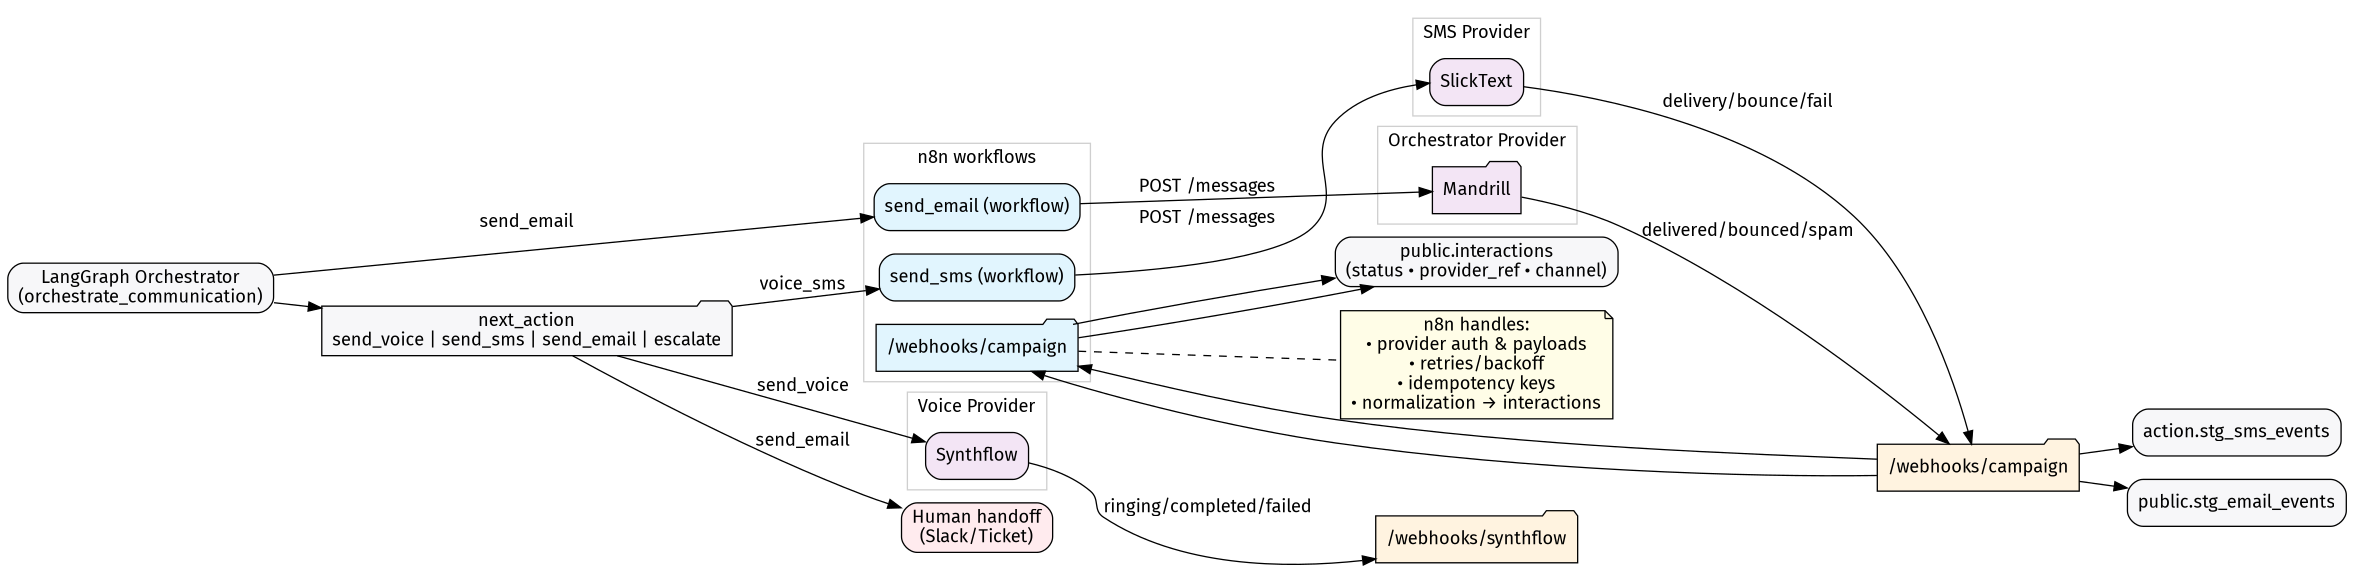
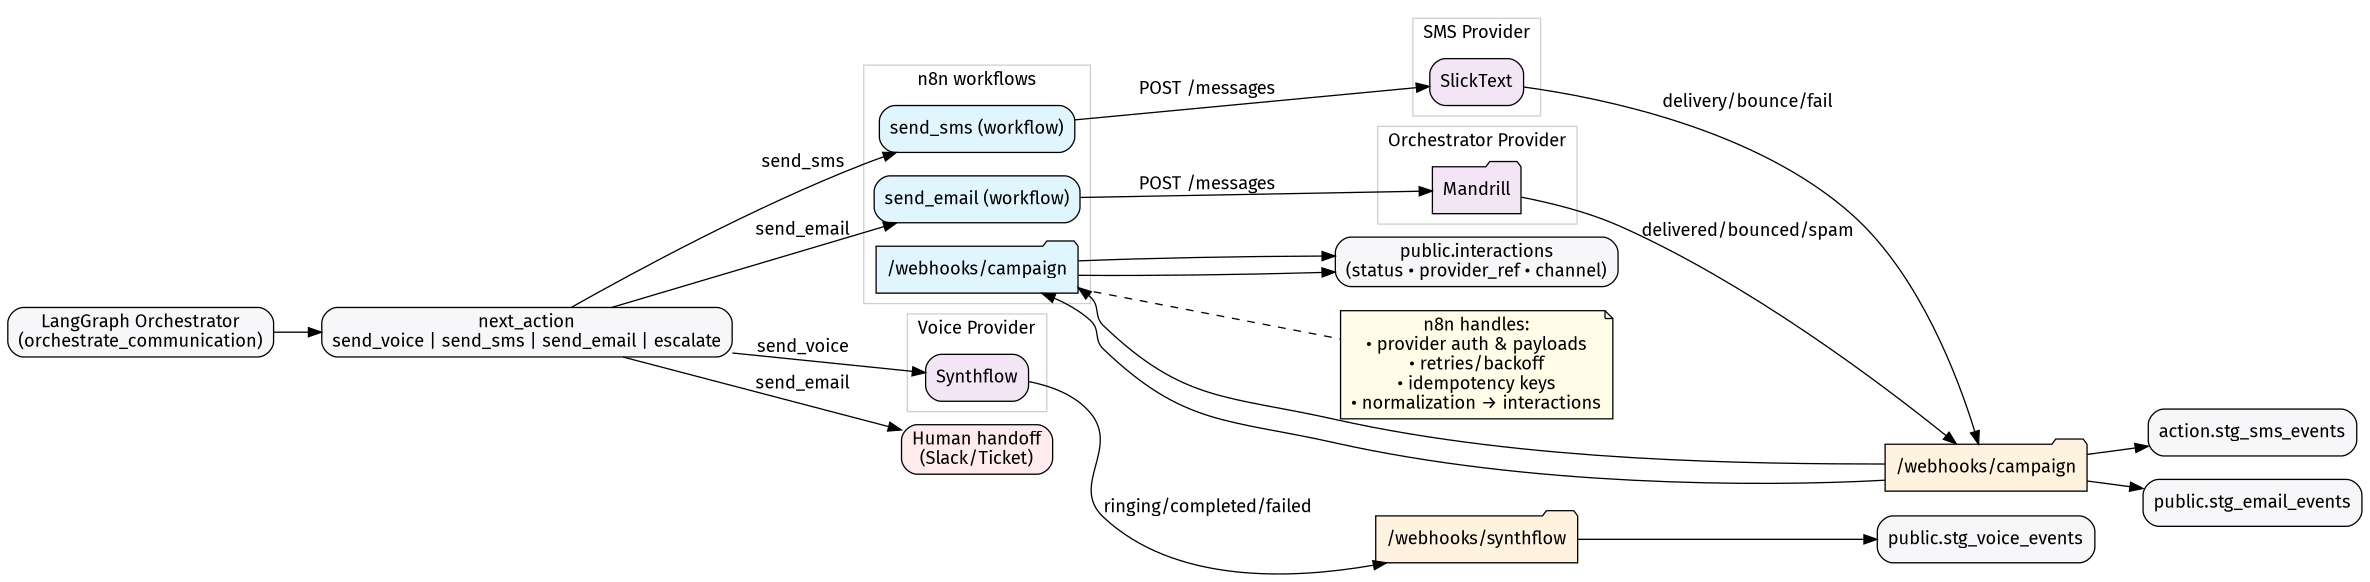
(567, 247) -> (748, 267)
(803, 285) -> (803, 162)
(527, 331) -> (527, 332)
none -> (1986, 539)
